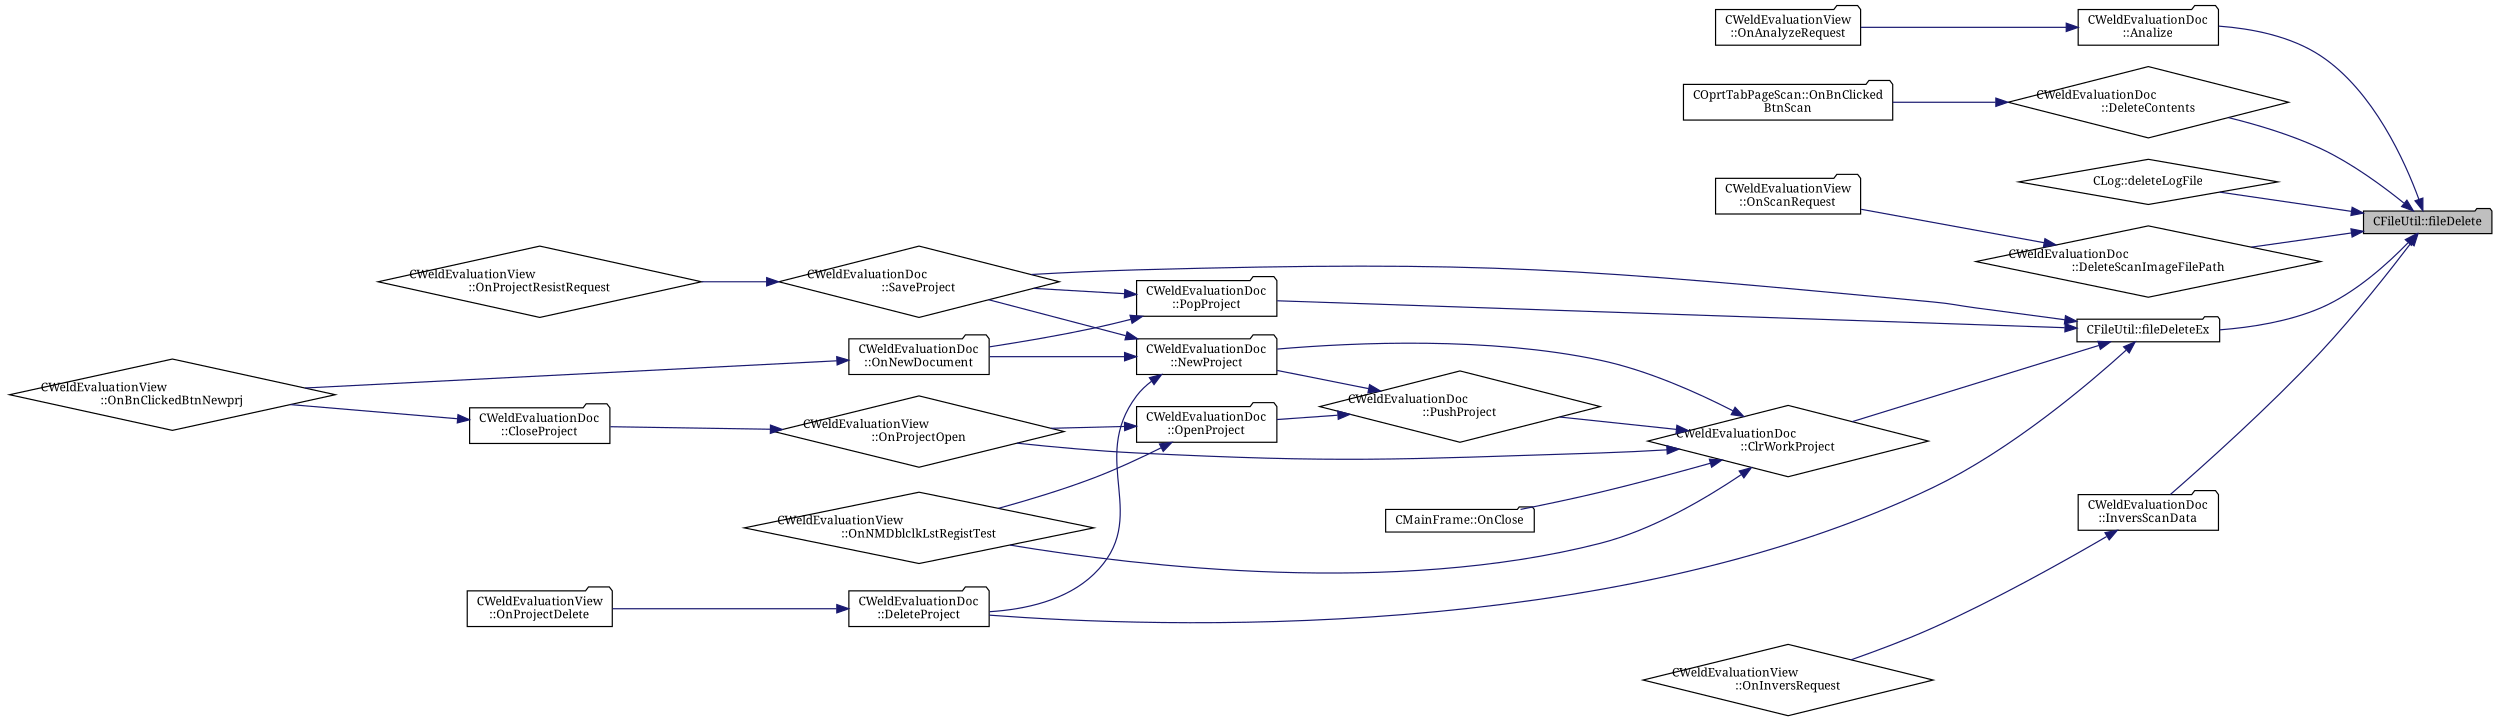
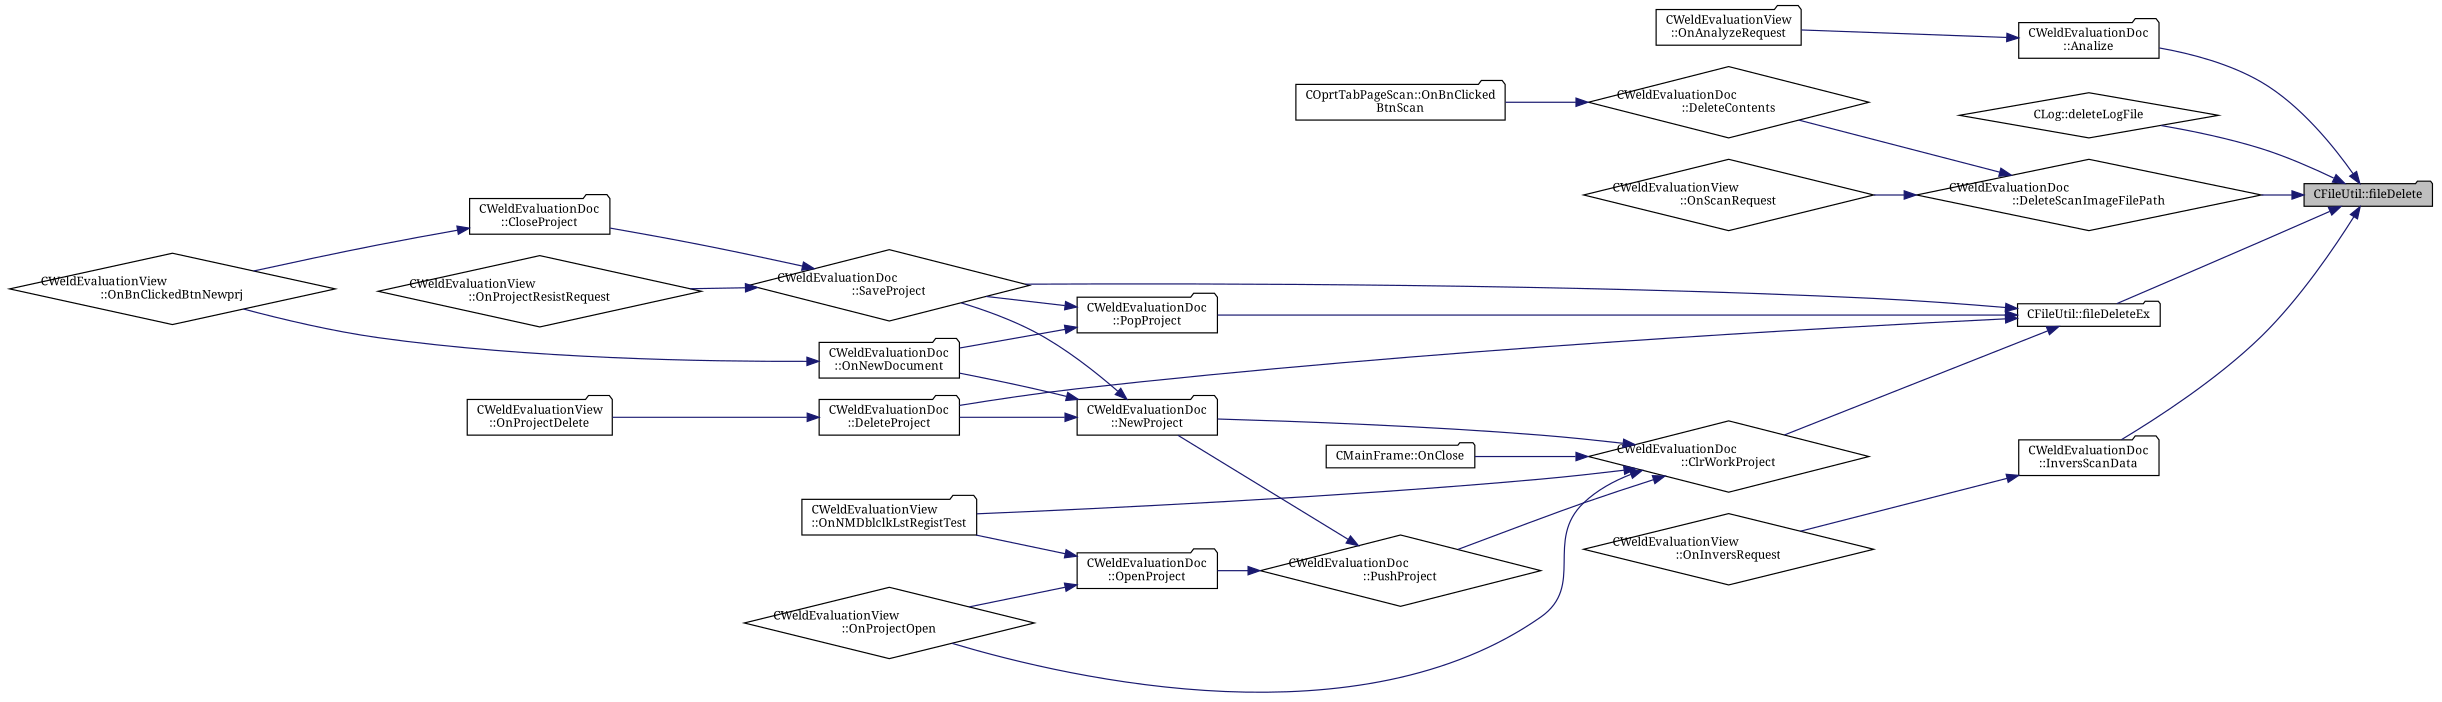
(2322, 149) -> (1899, 146)
(1788, 196) -> (1729, 195)
(690, 428) -> (706, 246)
(919, 528) -> (889, 517)
